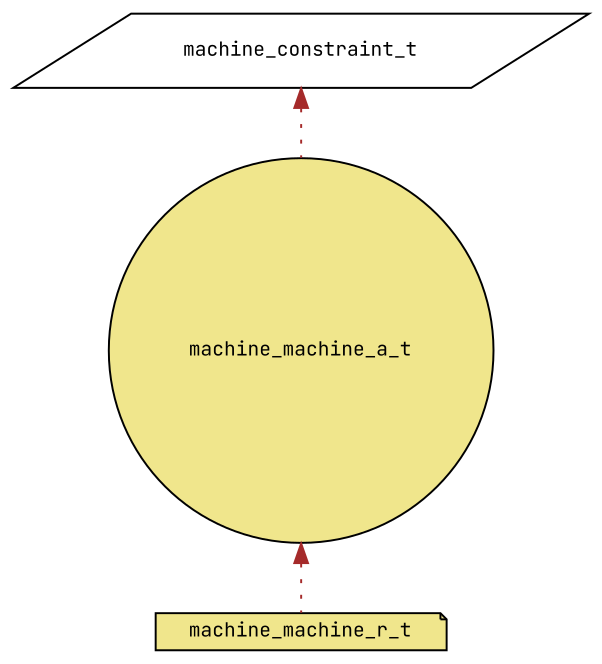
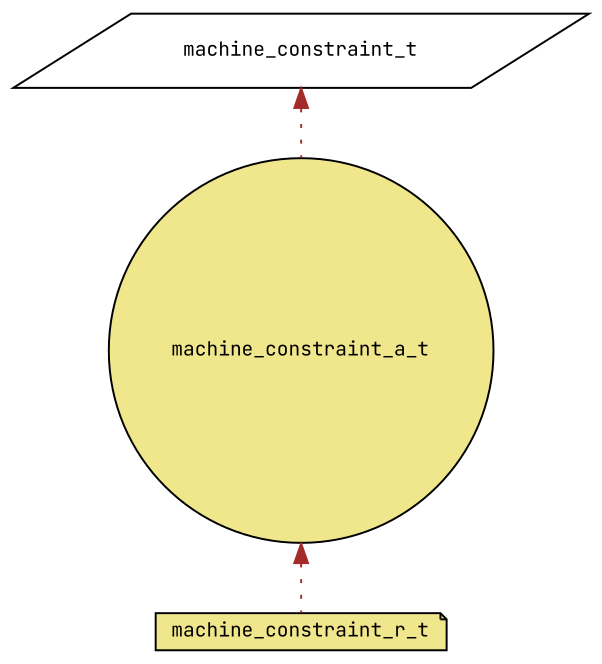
(301, 351) -> (301, 351)
(301, 632) -> (301, 632)
